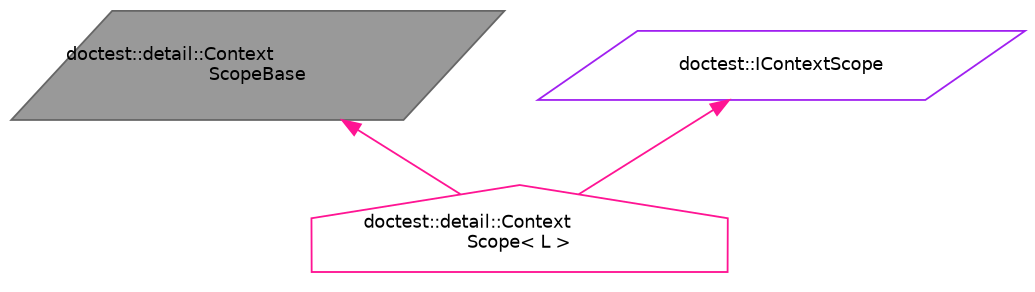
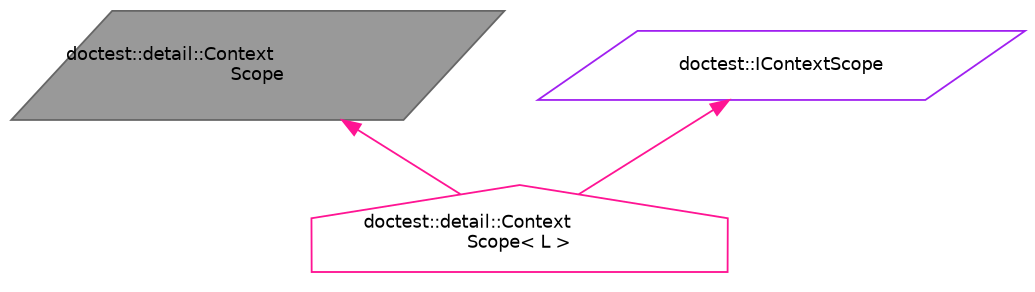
(258, 65) -> (258, 65)
